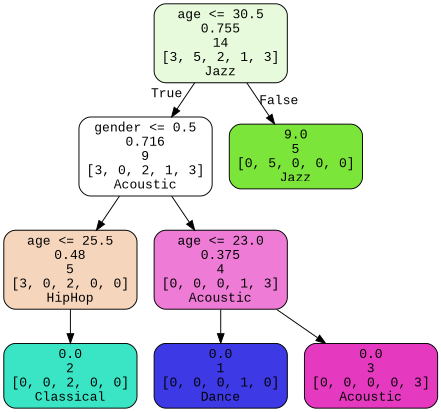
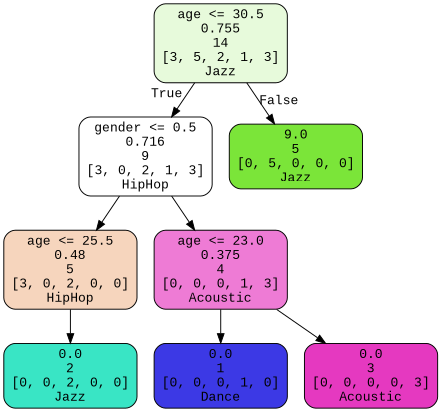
(146, 157) -> (146, 157)
(70, 376) -> (70, 376)
